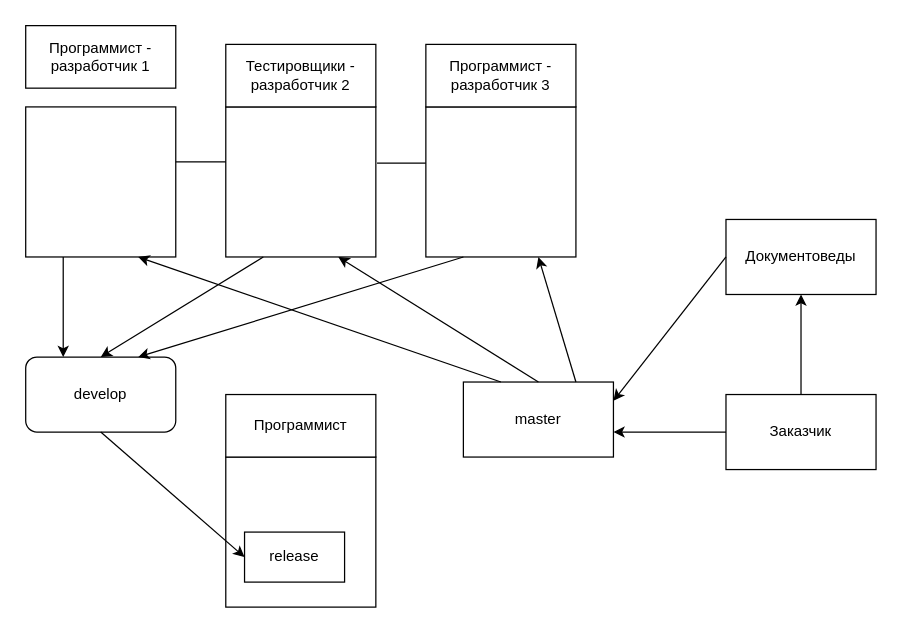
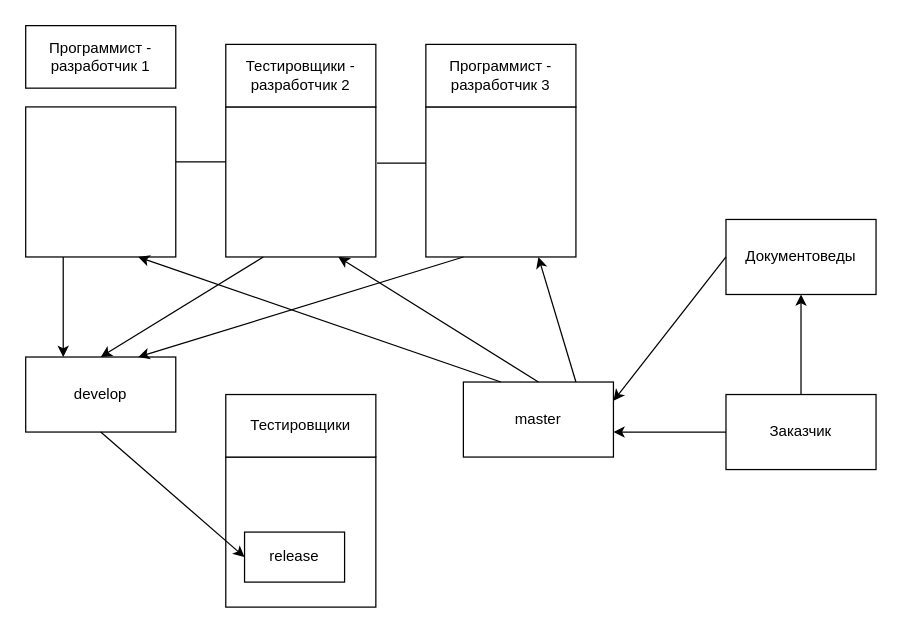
(101, 394) -> (101, 394)
(301, 426) -> (301, 426)
